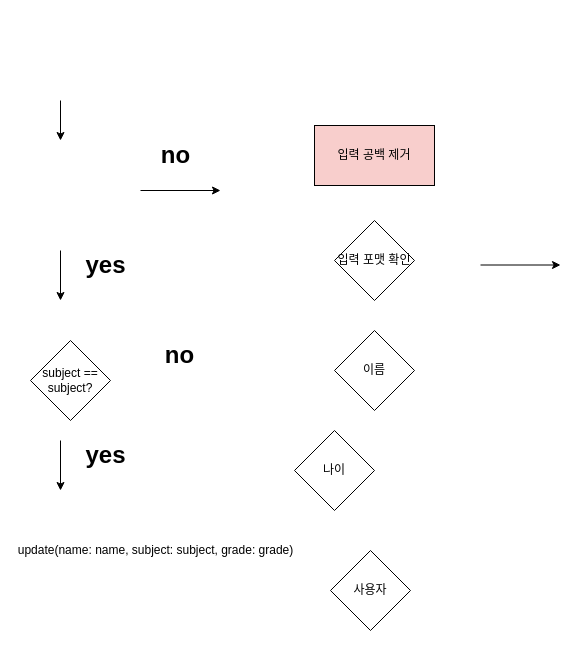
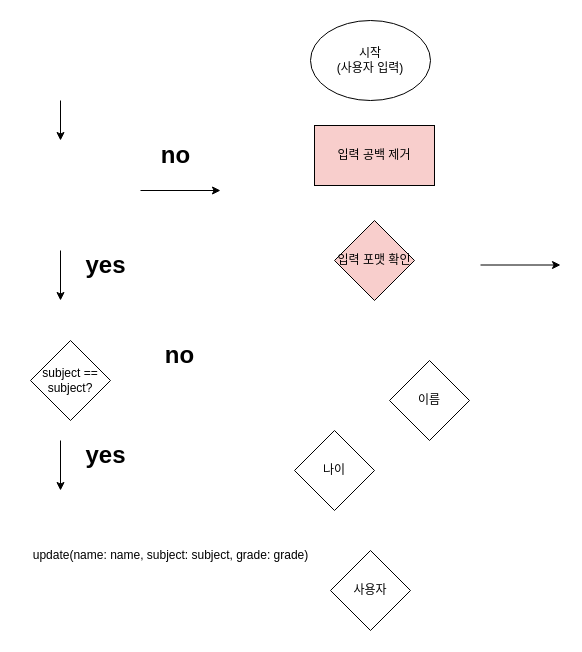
none -> (371, 61)
(375, 261) -> (375, 261)
(375, 371) -> (430, 401)
(156, 551) -> (171, 556)
